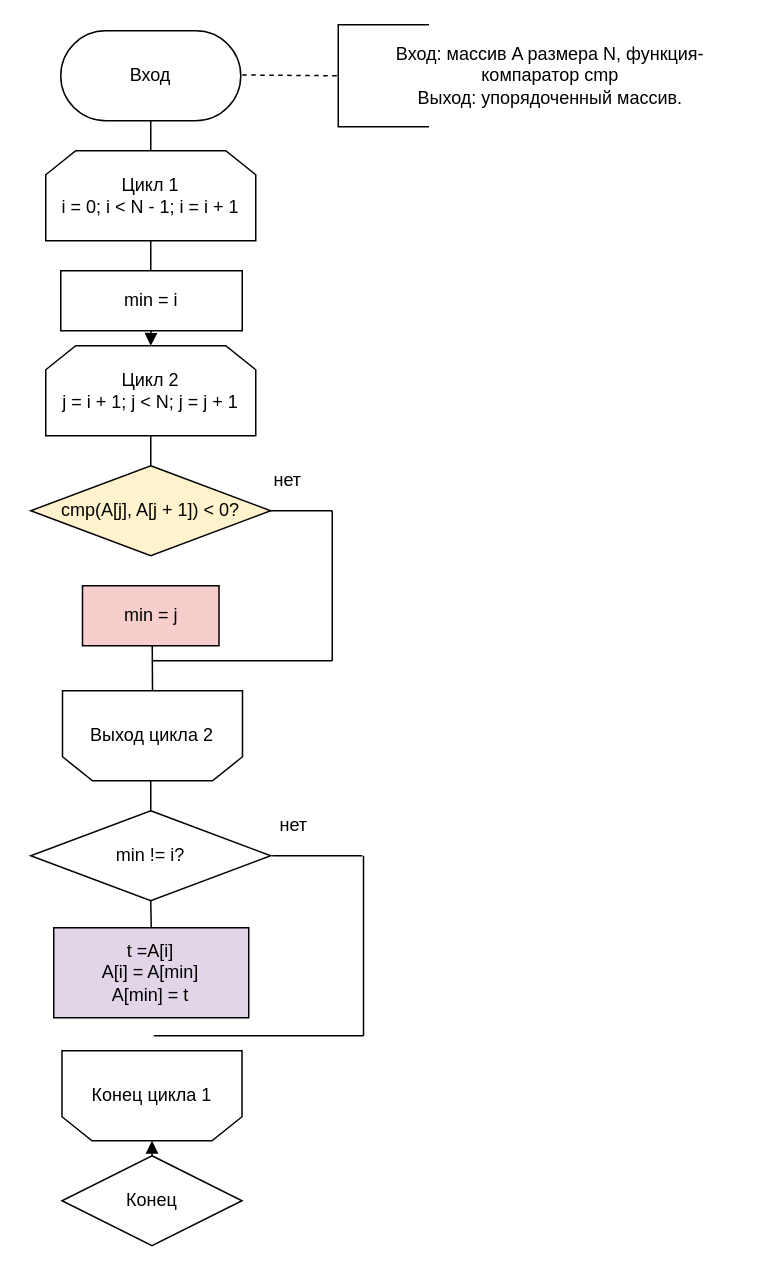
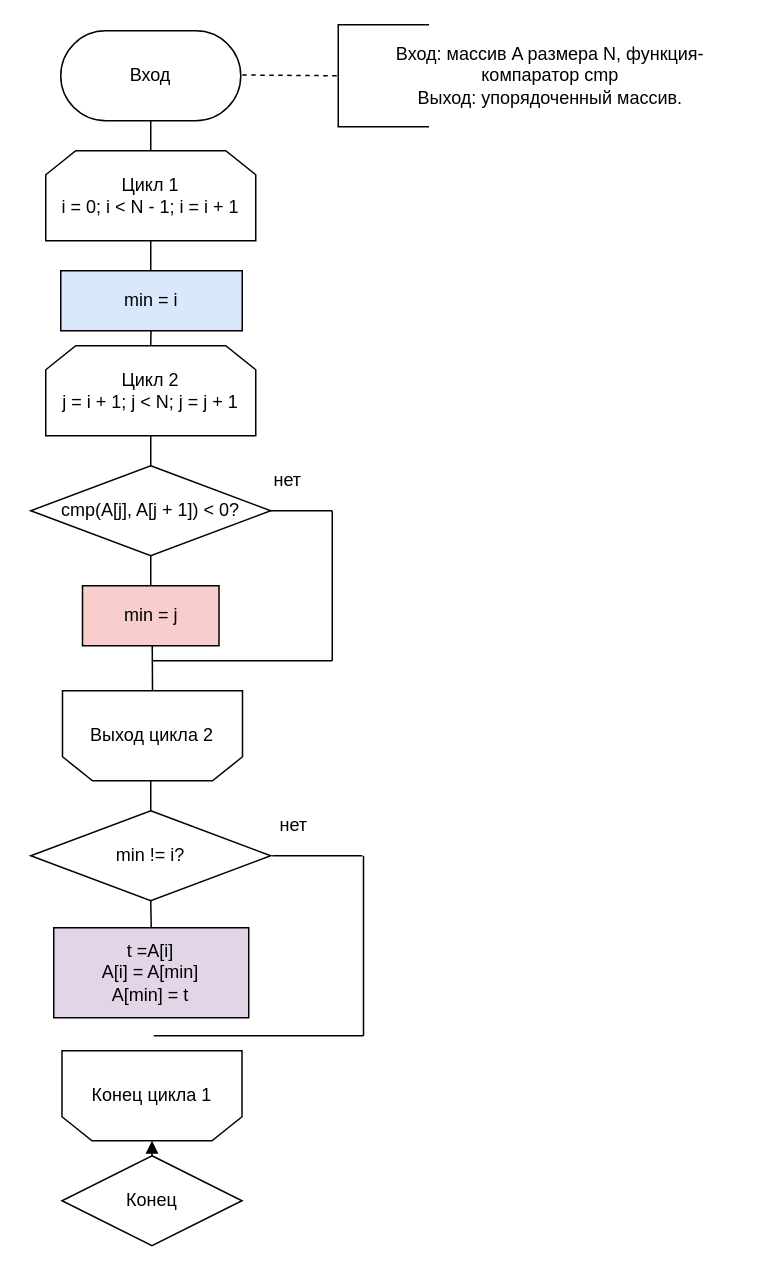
(152, 301) -> (152, 301)
(151, 332) -> (151, 337)
(151, 511) -> (151, 511)
none -> (151, 571)
